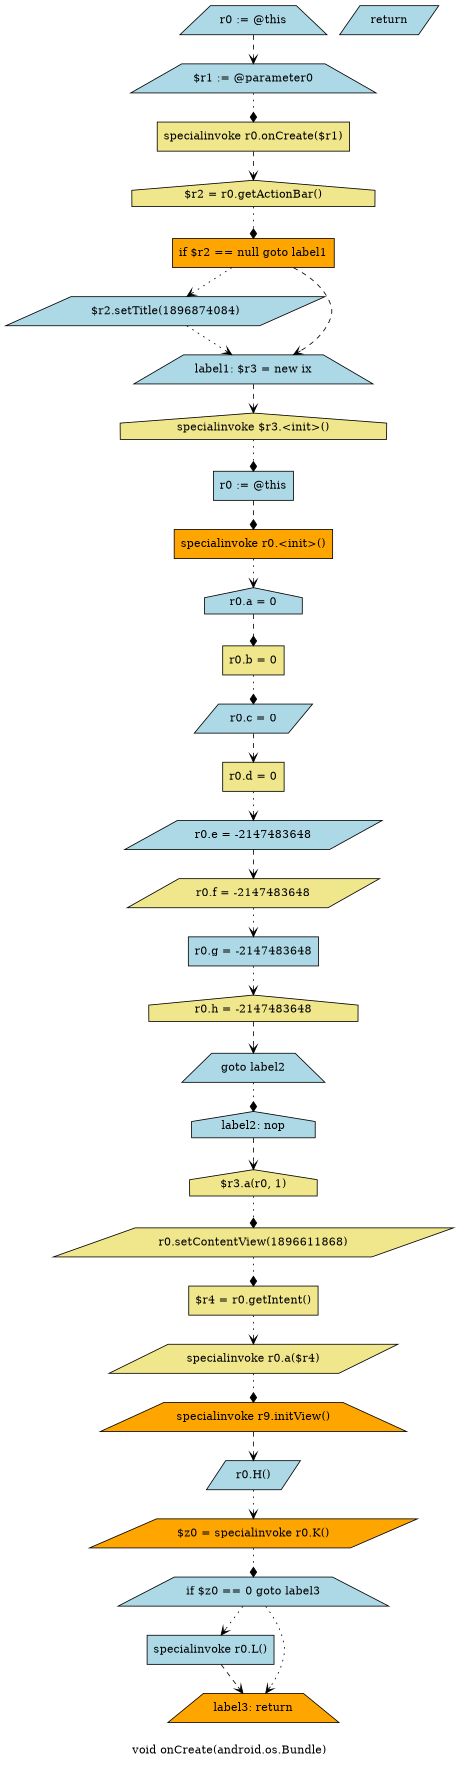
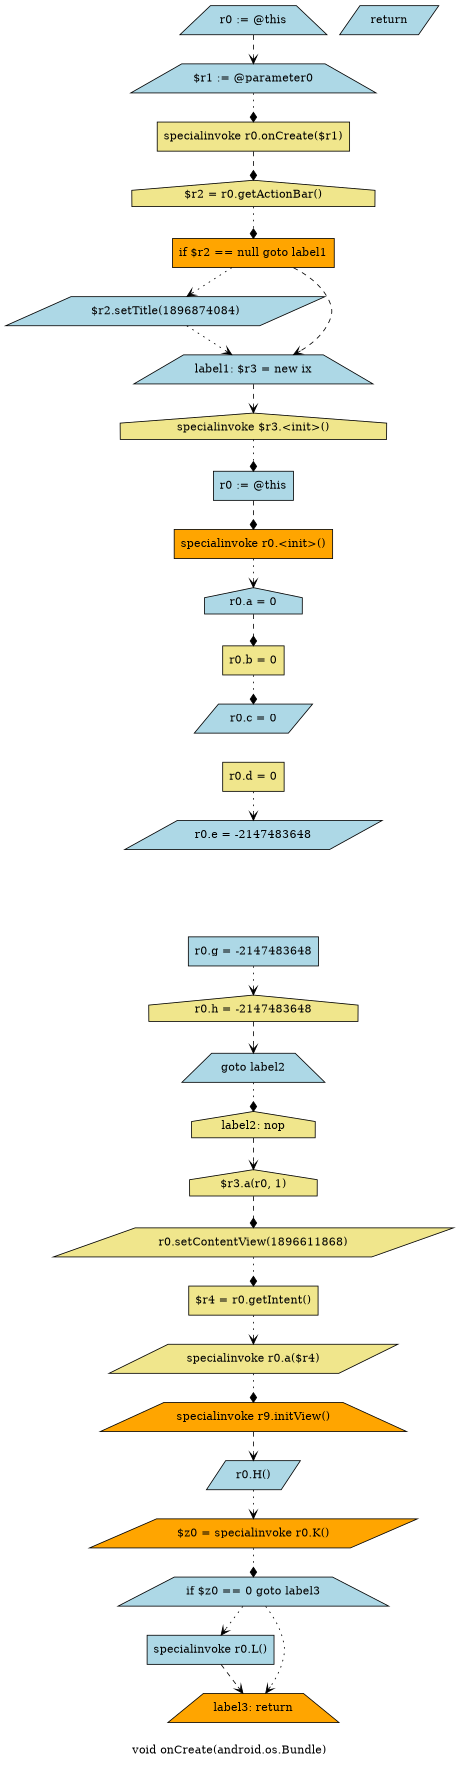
(253, 161) -> (253, 161)
(253, 744) -> none
(253, 893) -> none
(253, 1126) -> (253, 1126)
(253, 1207) -> (253, 1207)
